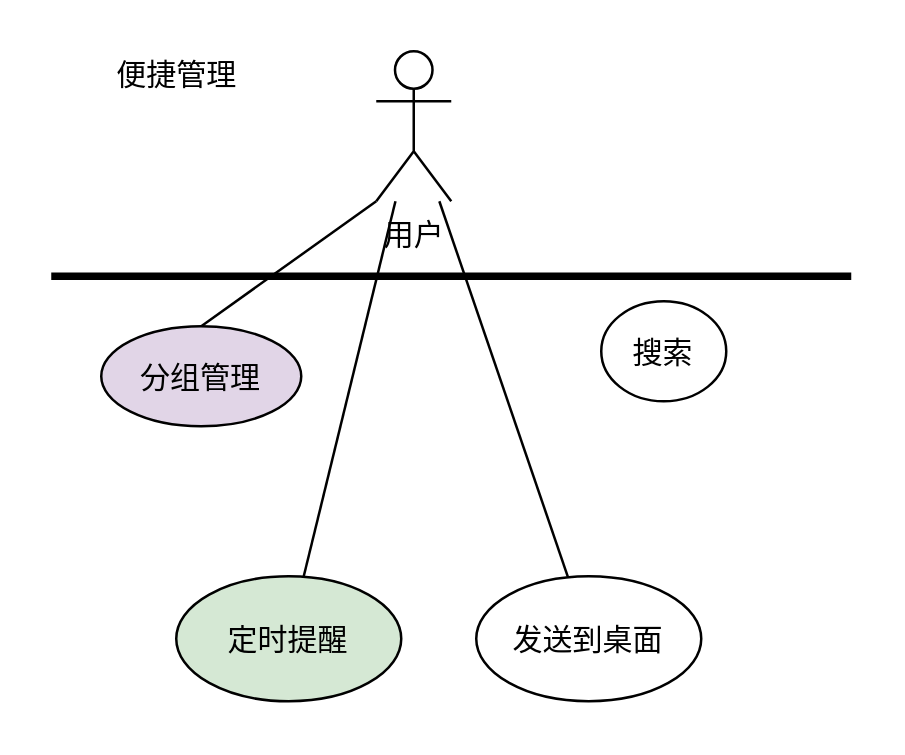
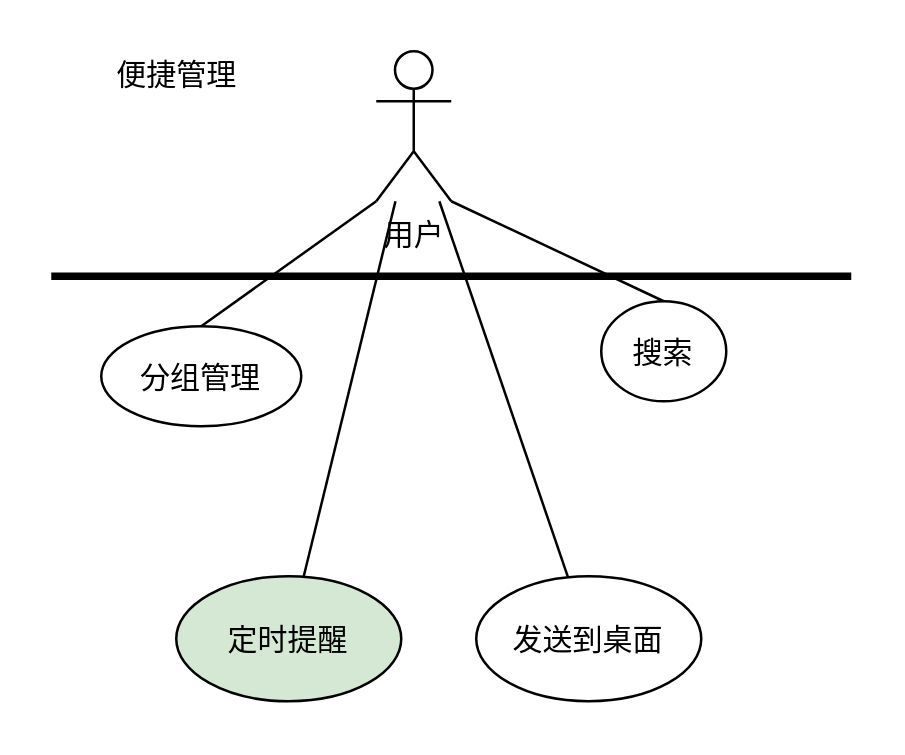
none -> (528, 237)
(201, 376) -> (201, 376)
